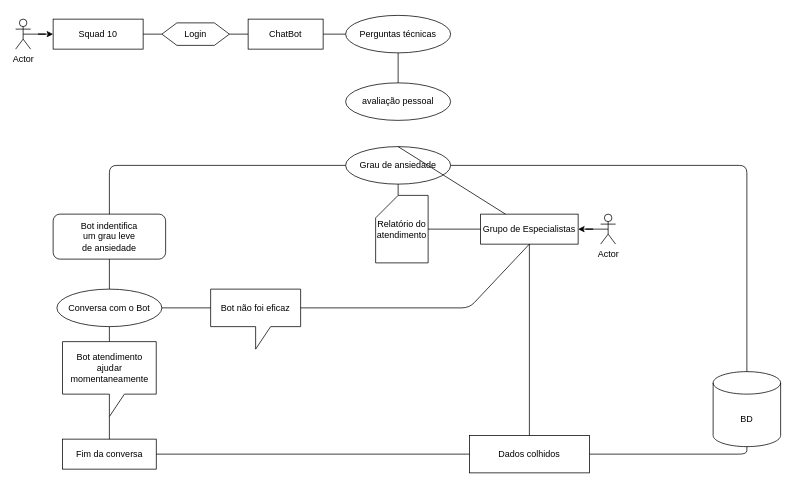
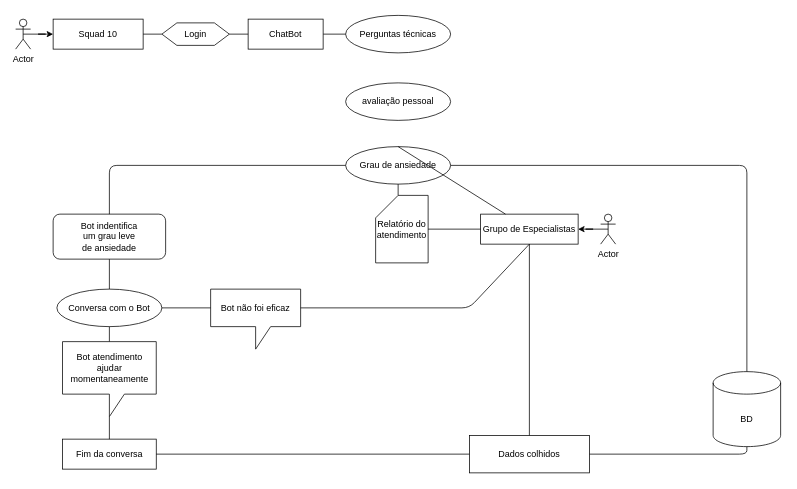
(398, 68) -> none
